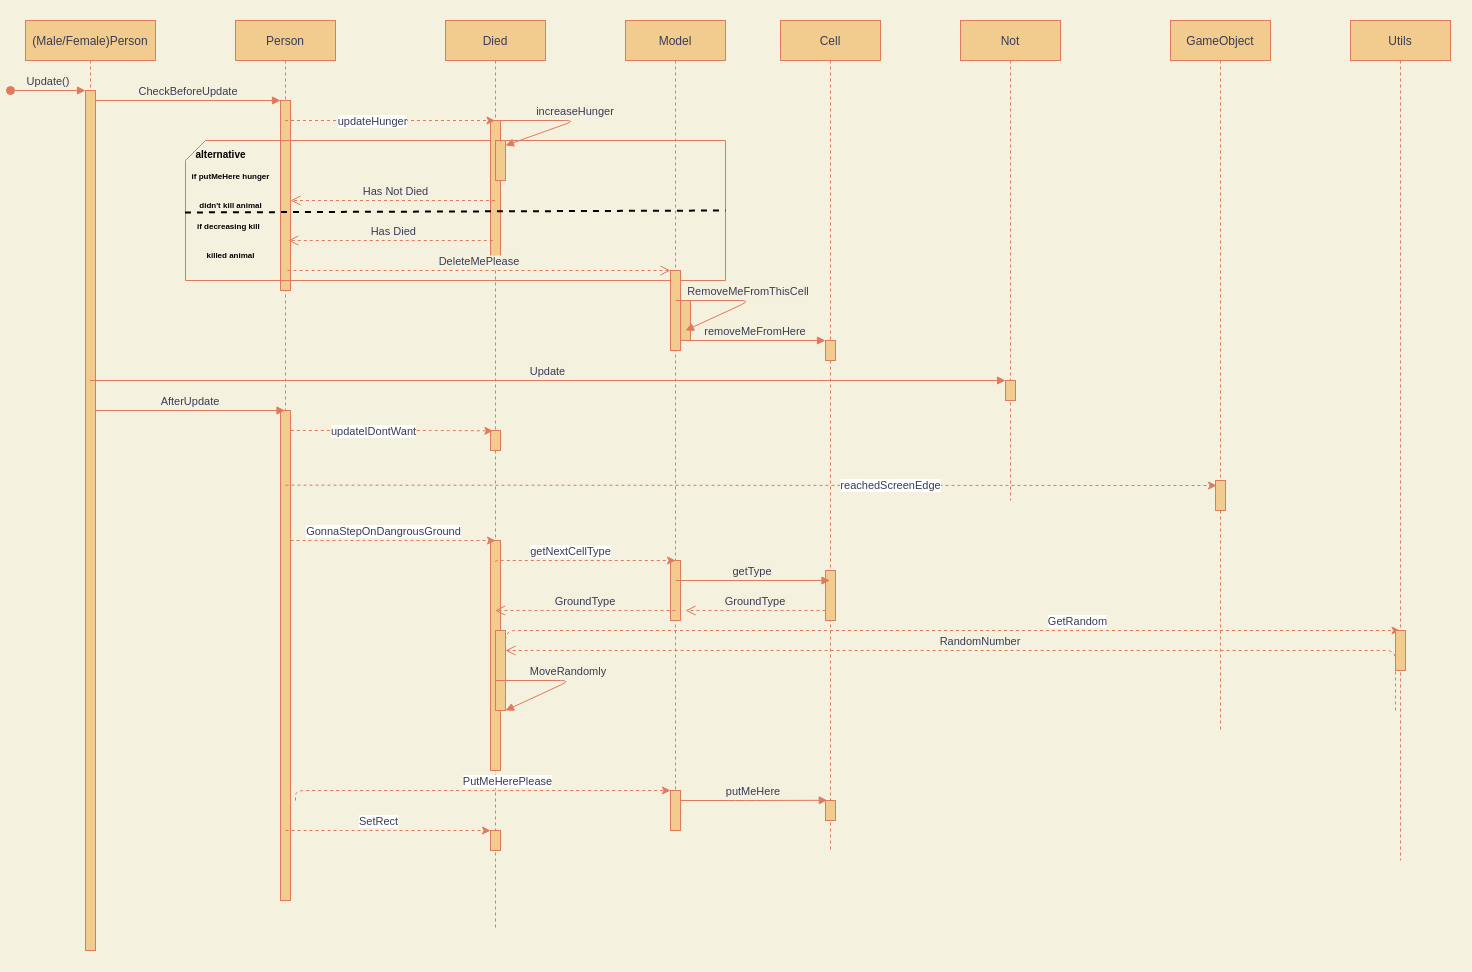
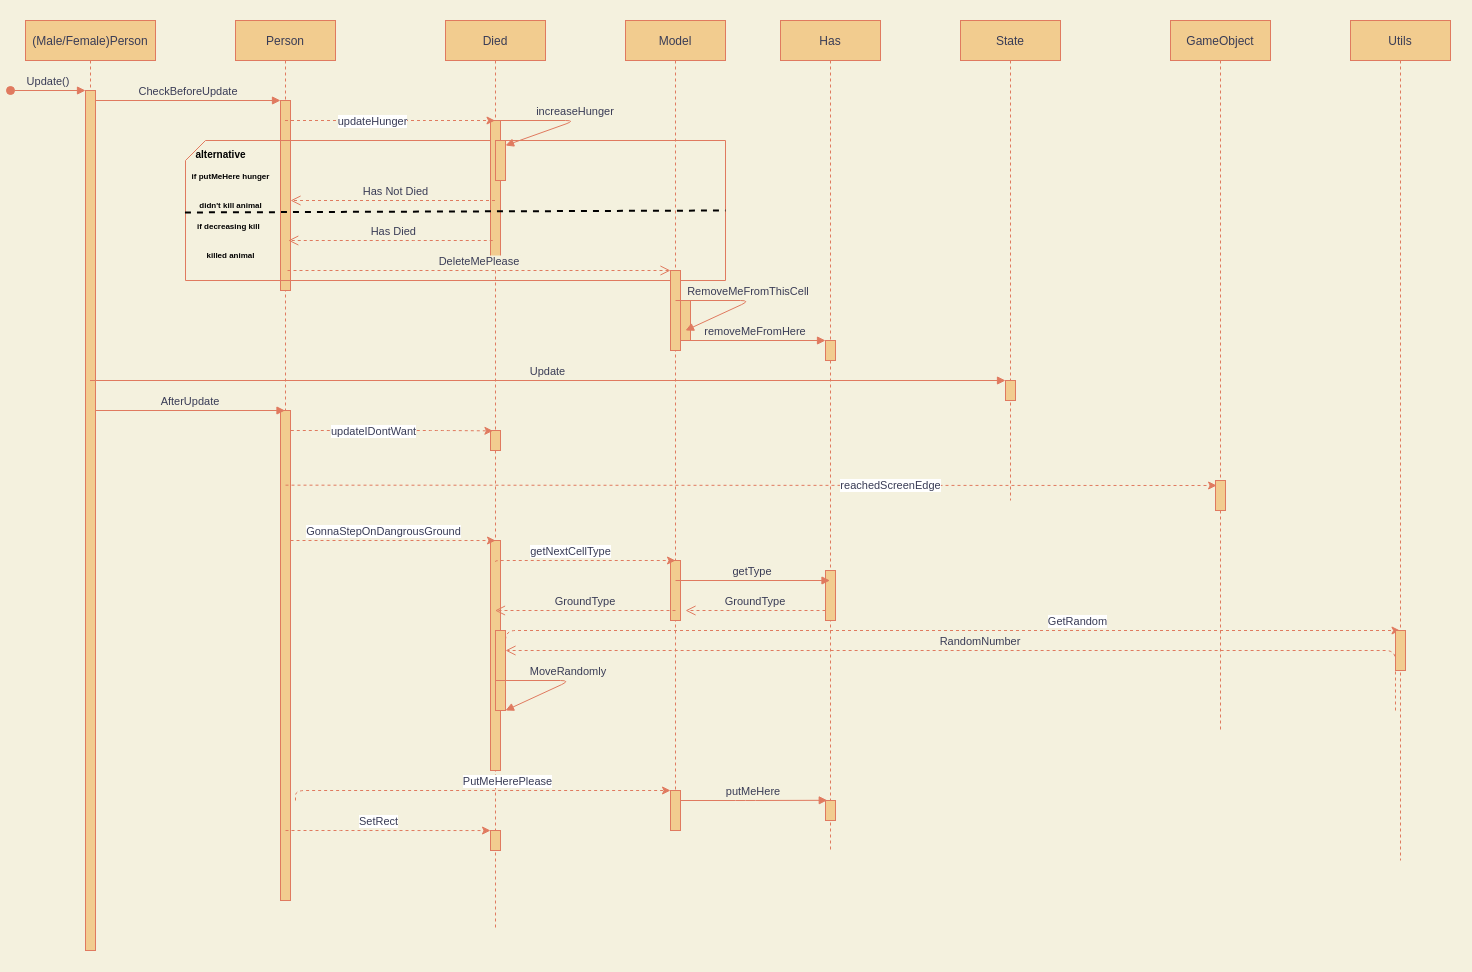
(830, 41) -> (830, 41)
(1010, 41) -> (1010, 41)
